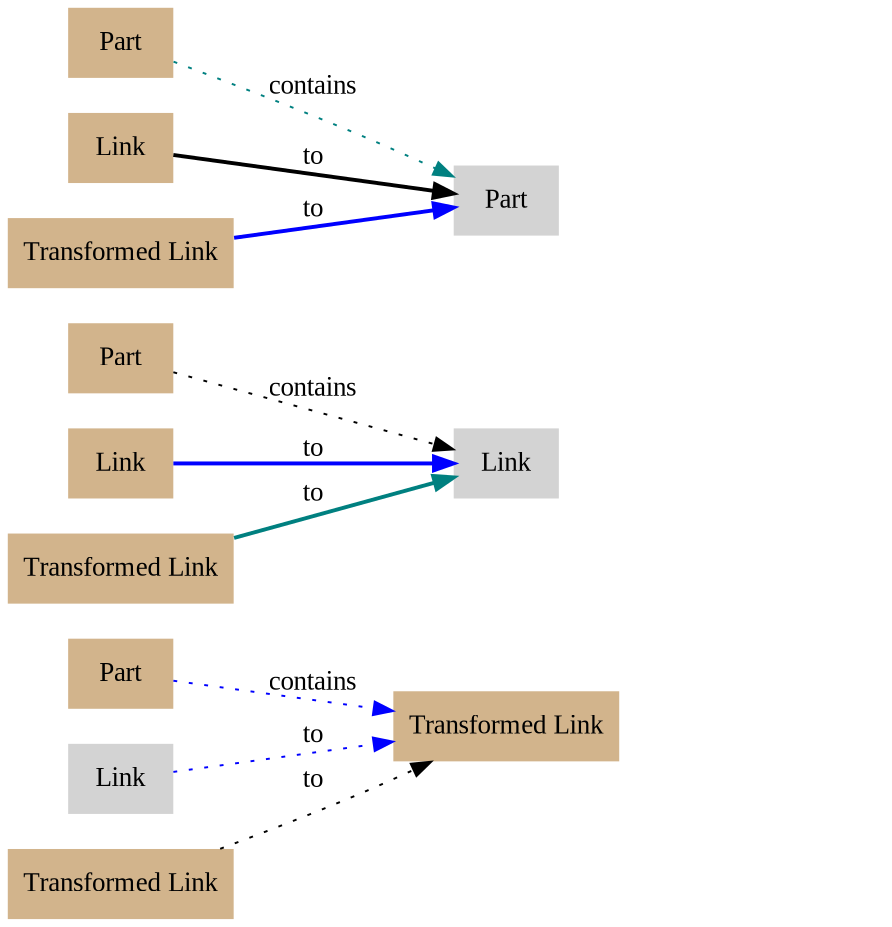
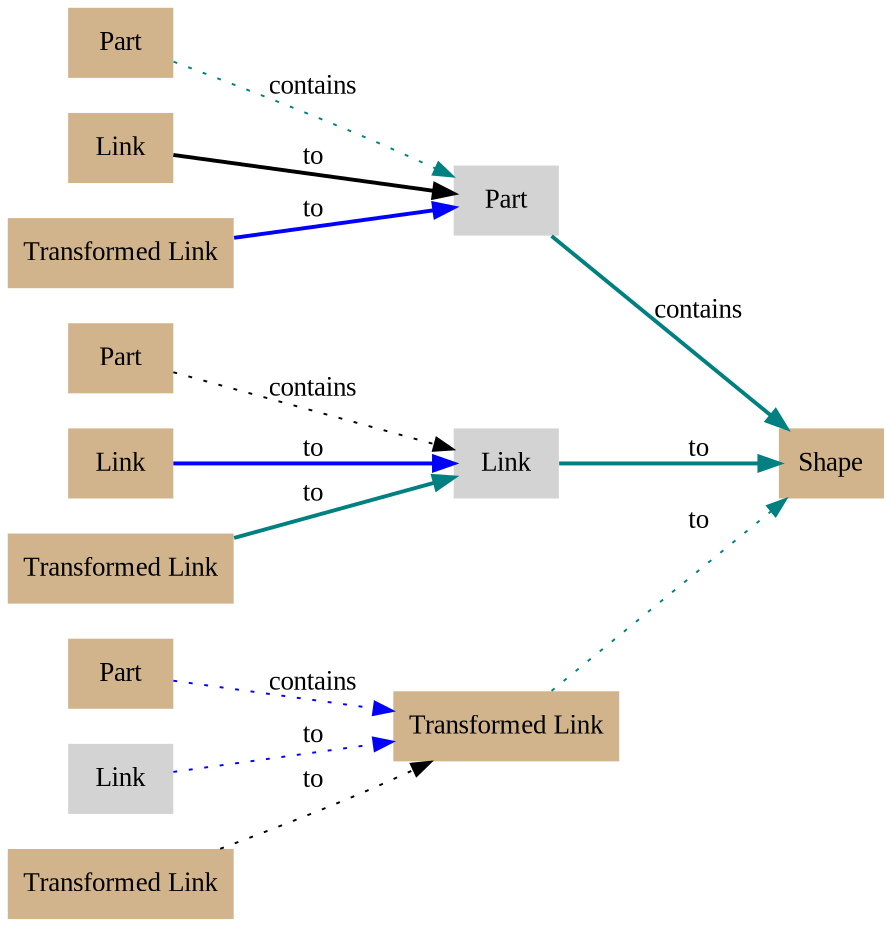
none -> (831, 463)
